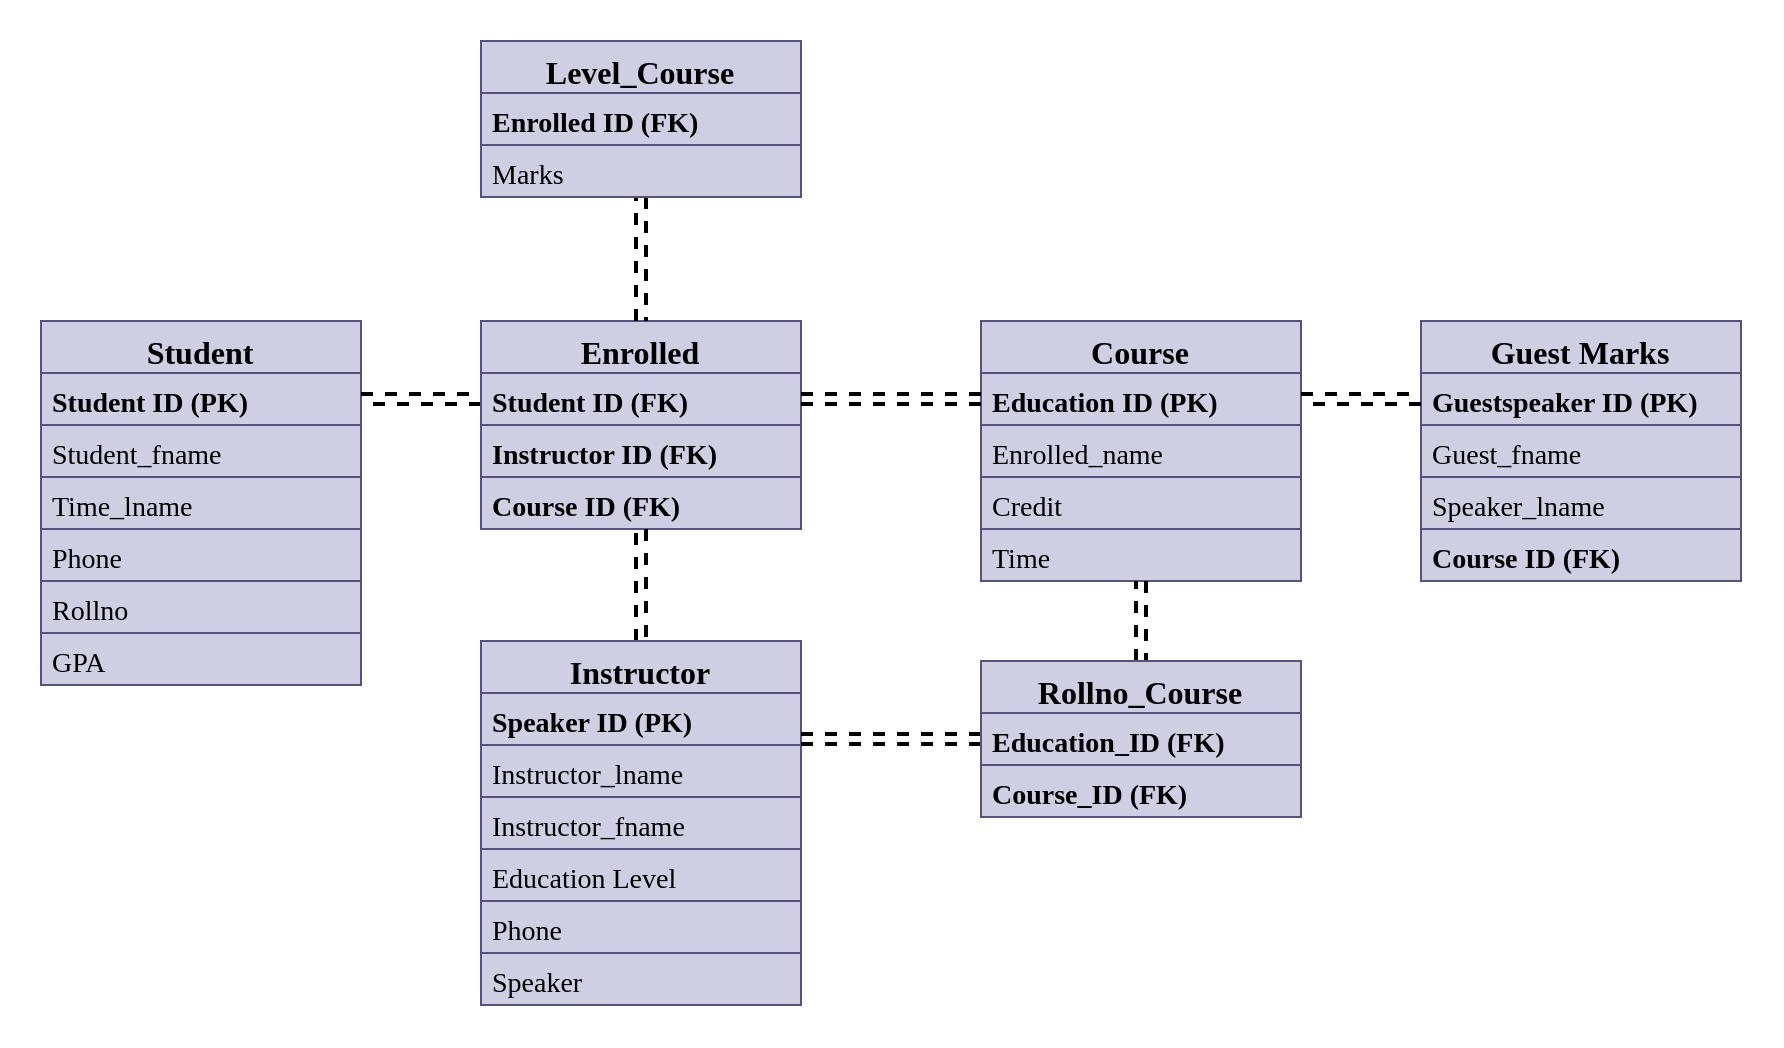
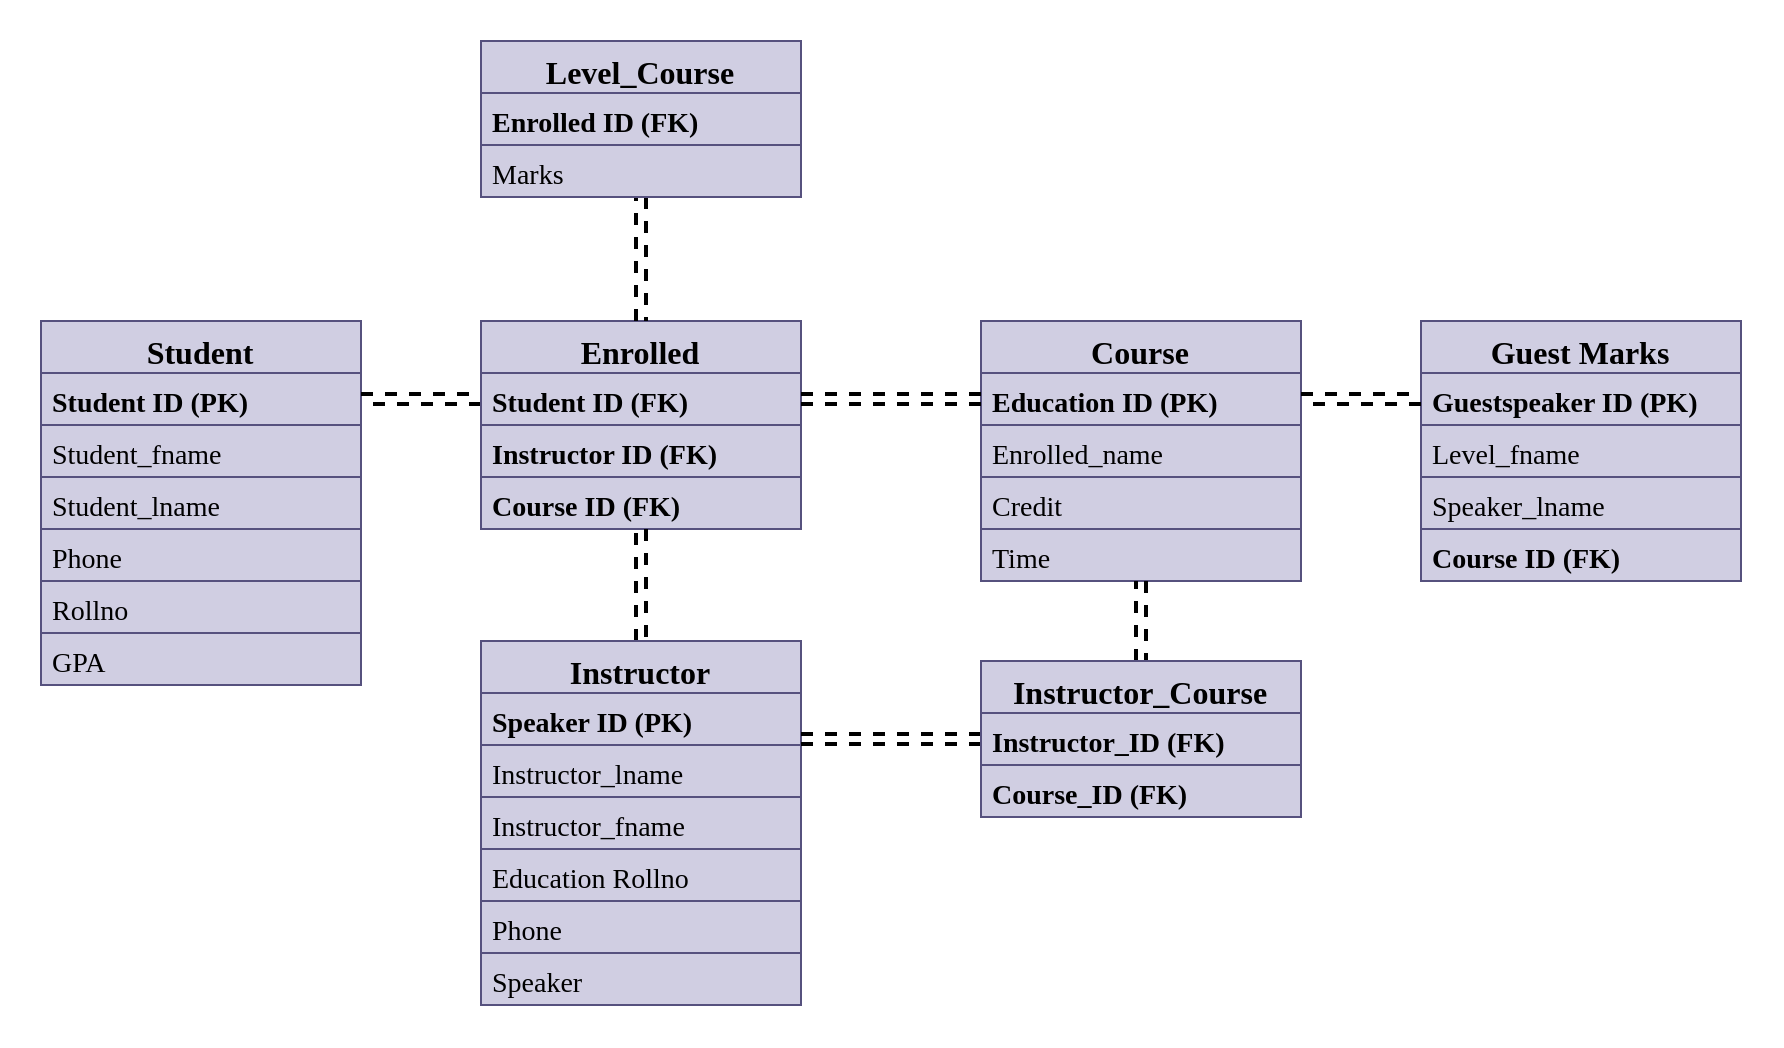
(1518, 455) -> (1515, 455)
(123, 507) -> (150, 507)
(1140, 693) -> (1140, 693)
(1118, 743) -> (1129, 743)
(599, 879) -> (603, 879)
